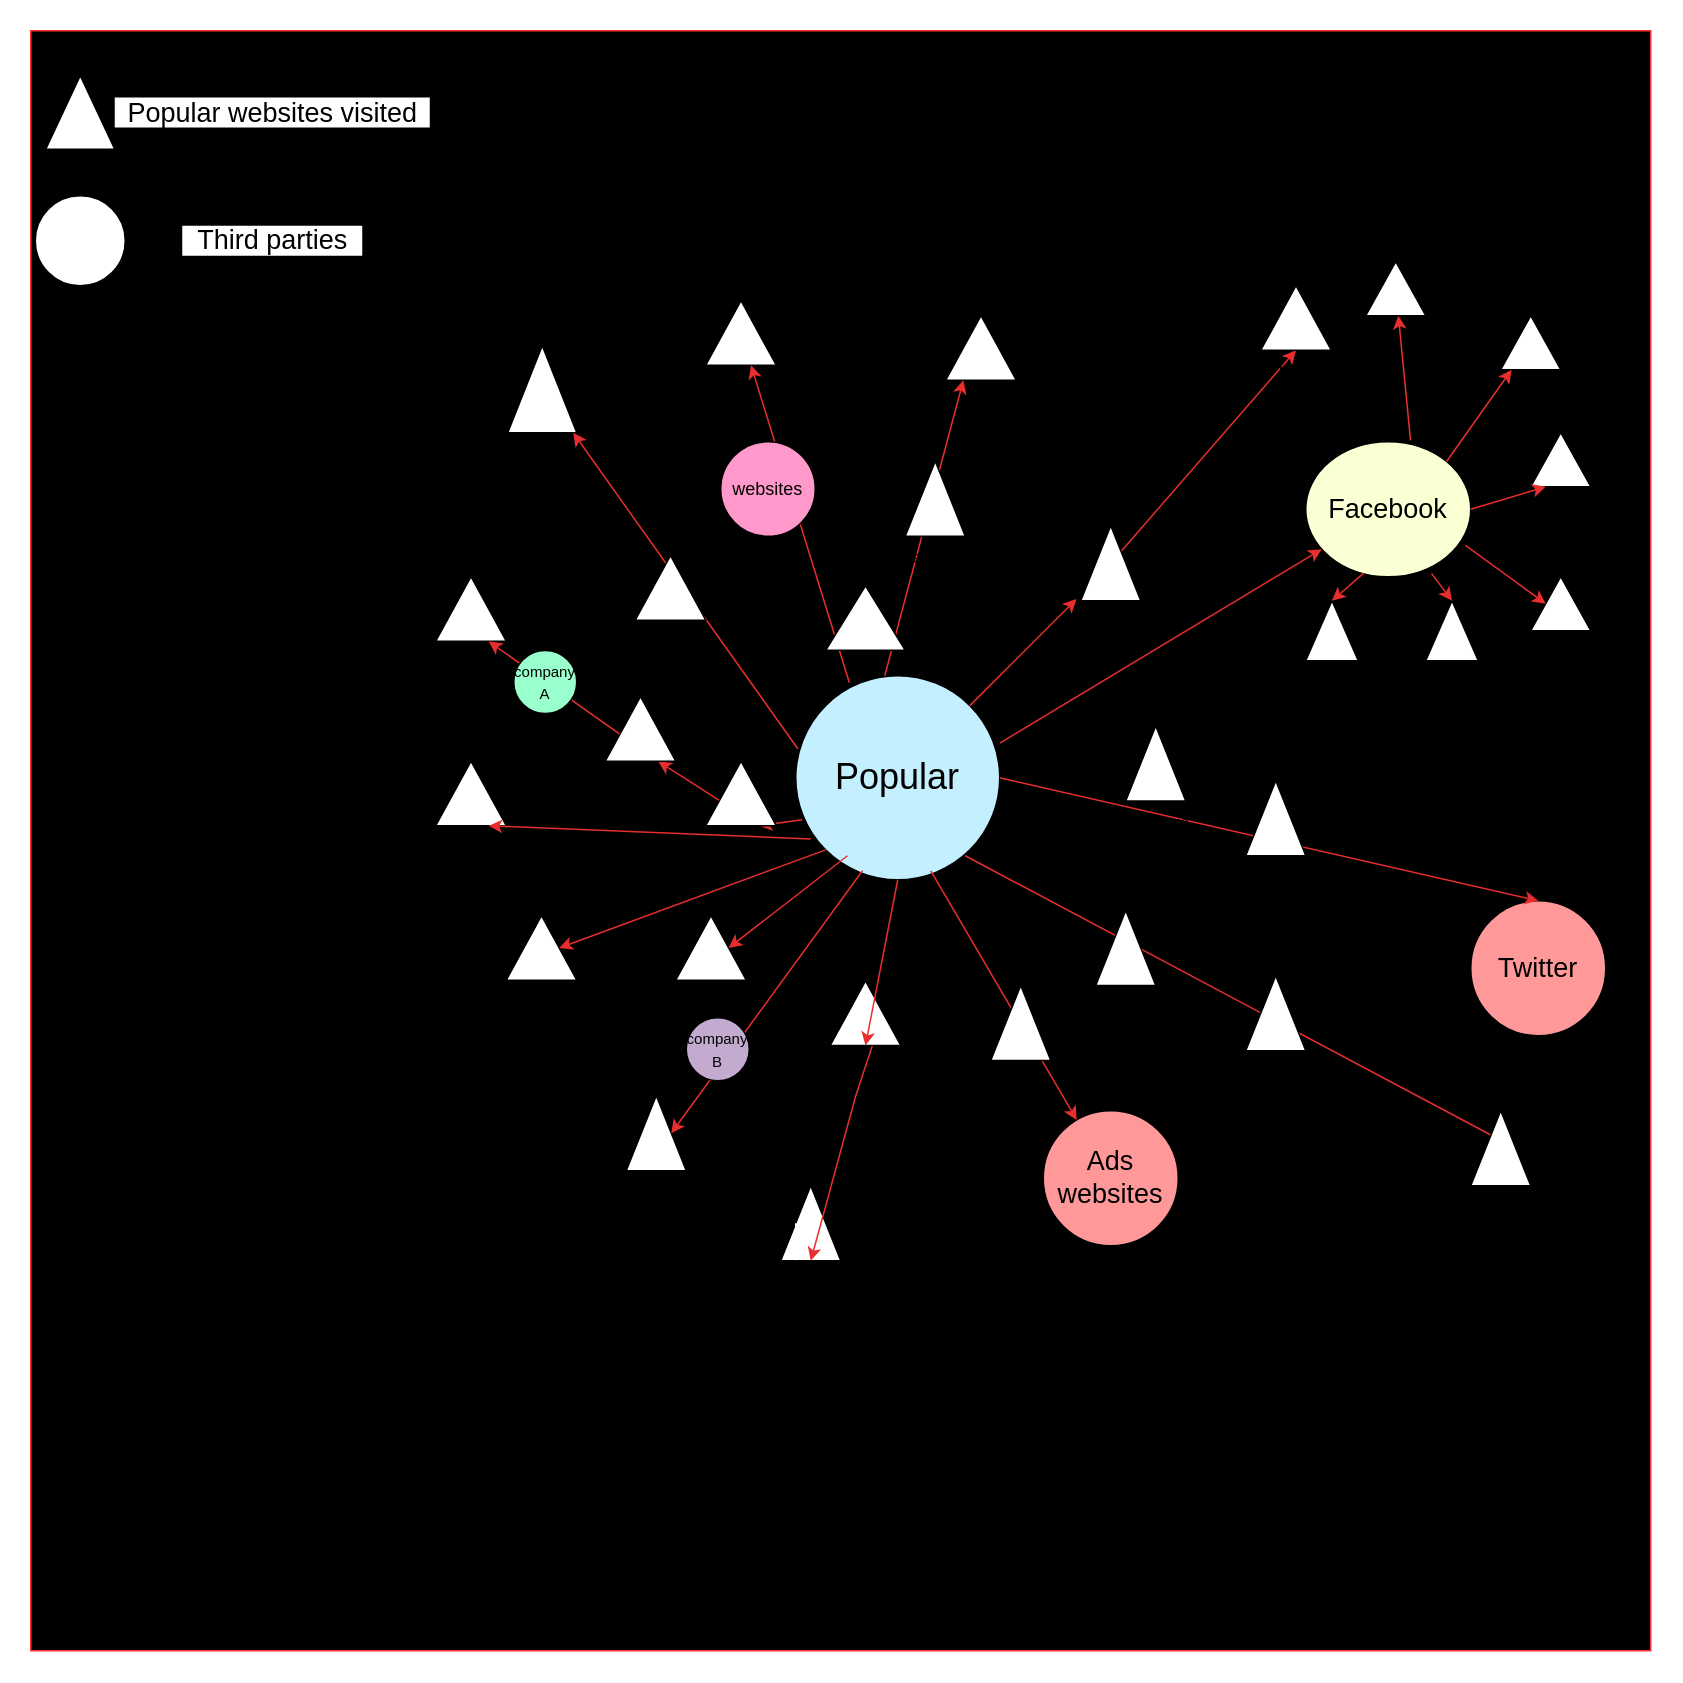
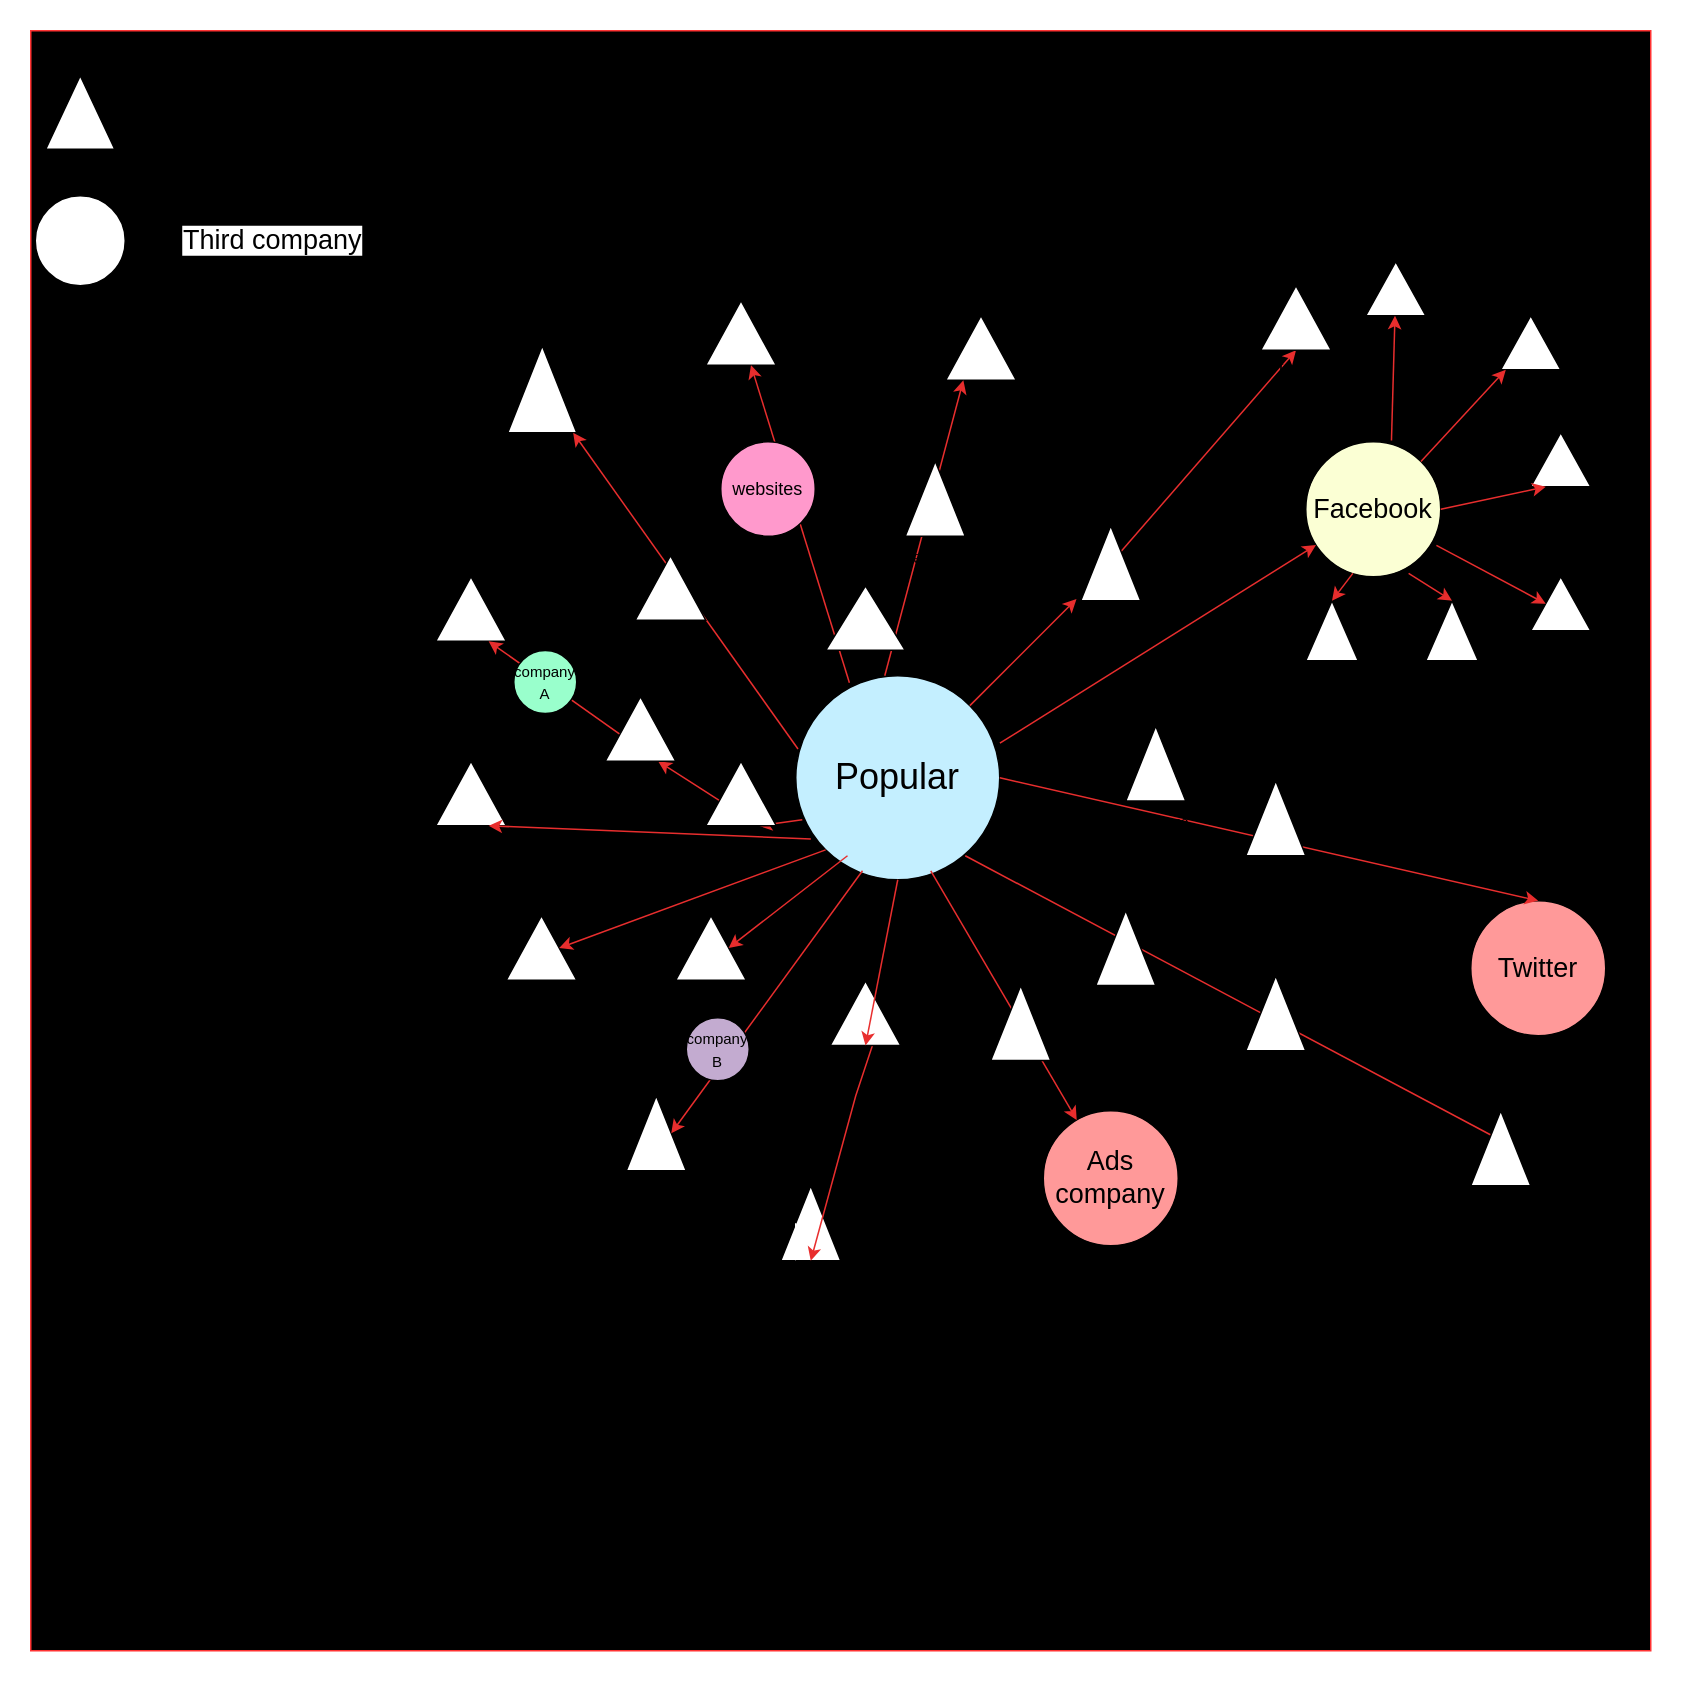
(272, 113) -> none
(273, 241) -> (273, 241)
(1388, 509) -> (1373, 509)
(1111, 1178) -> (1111, 1178)
